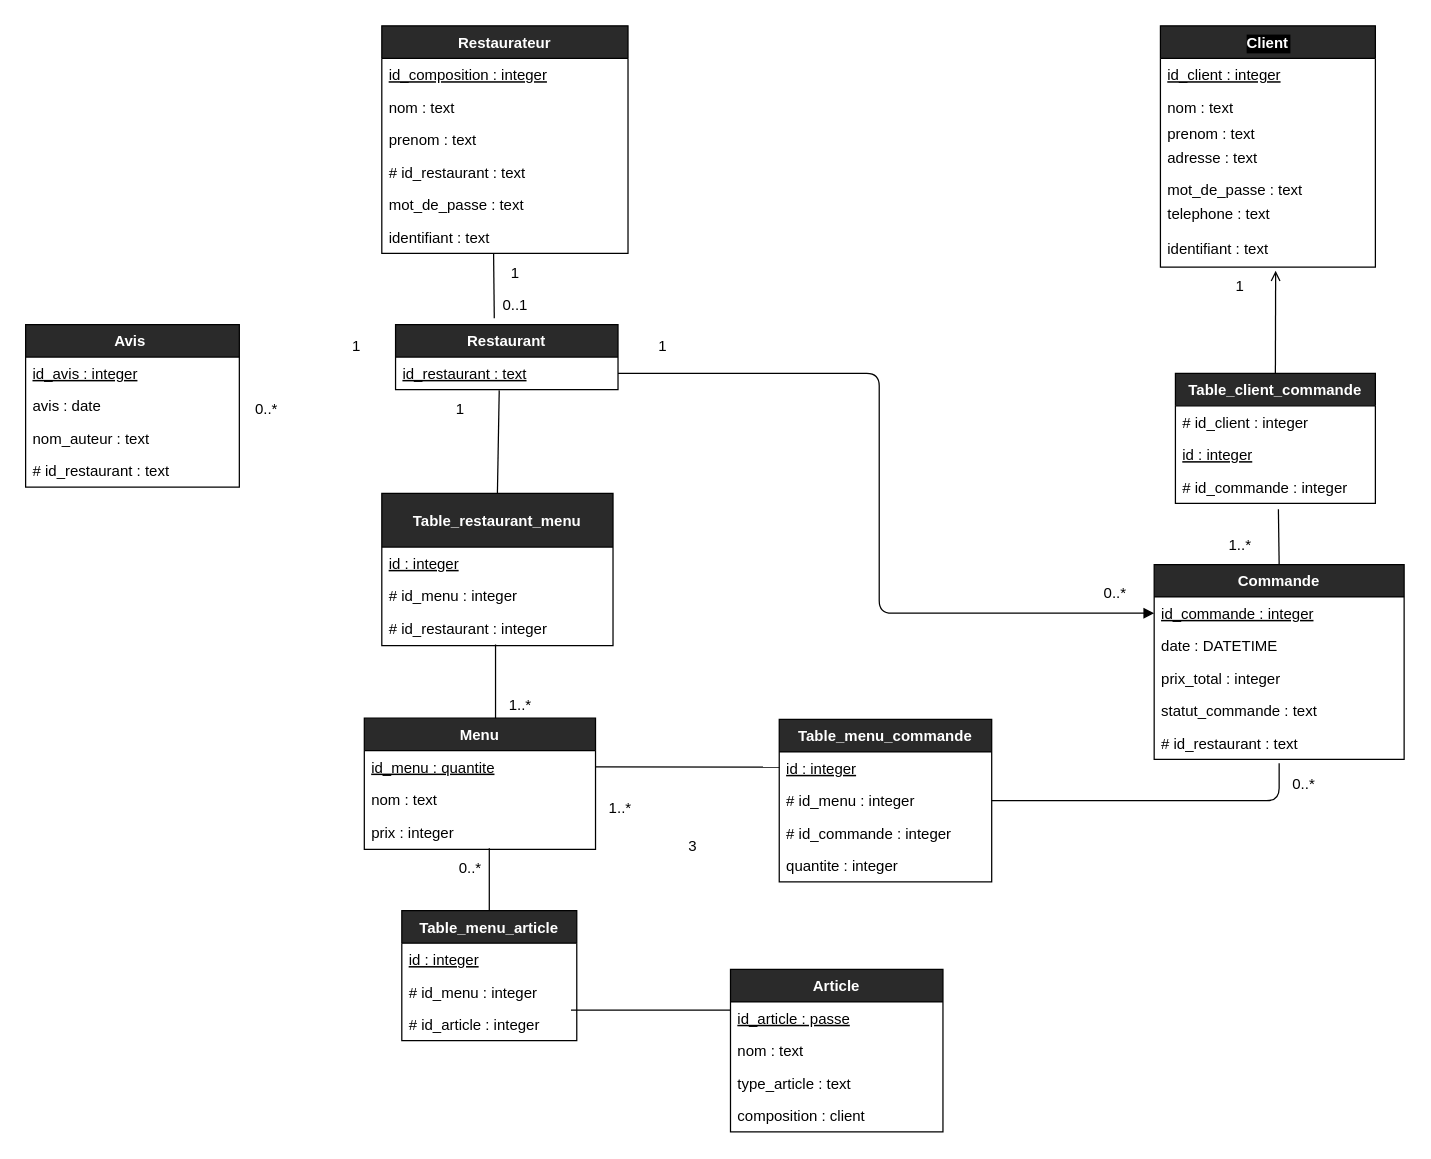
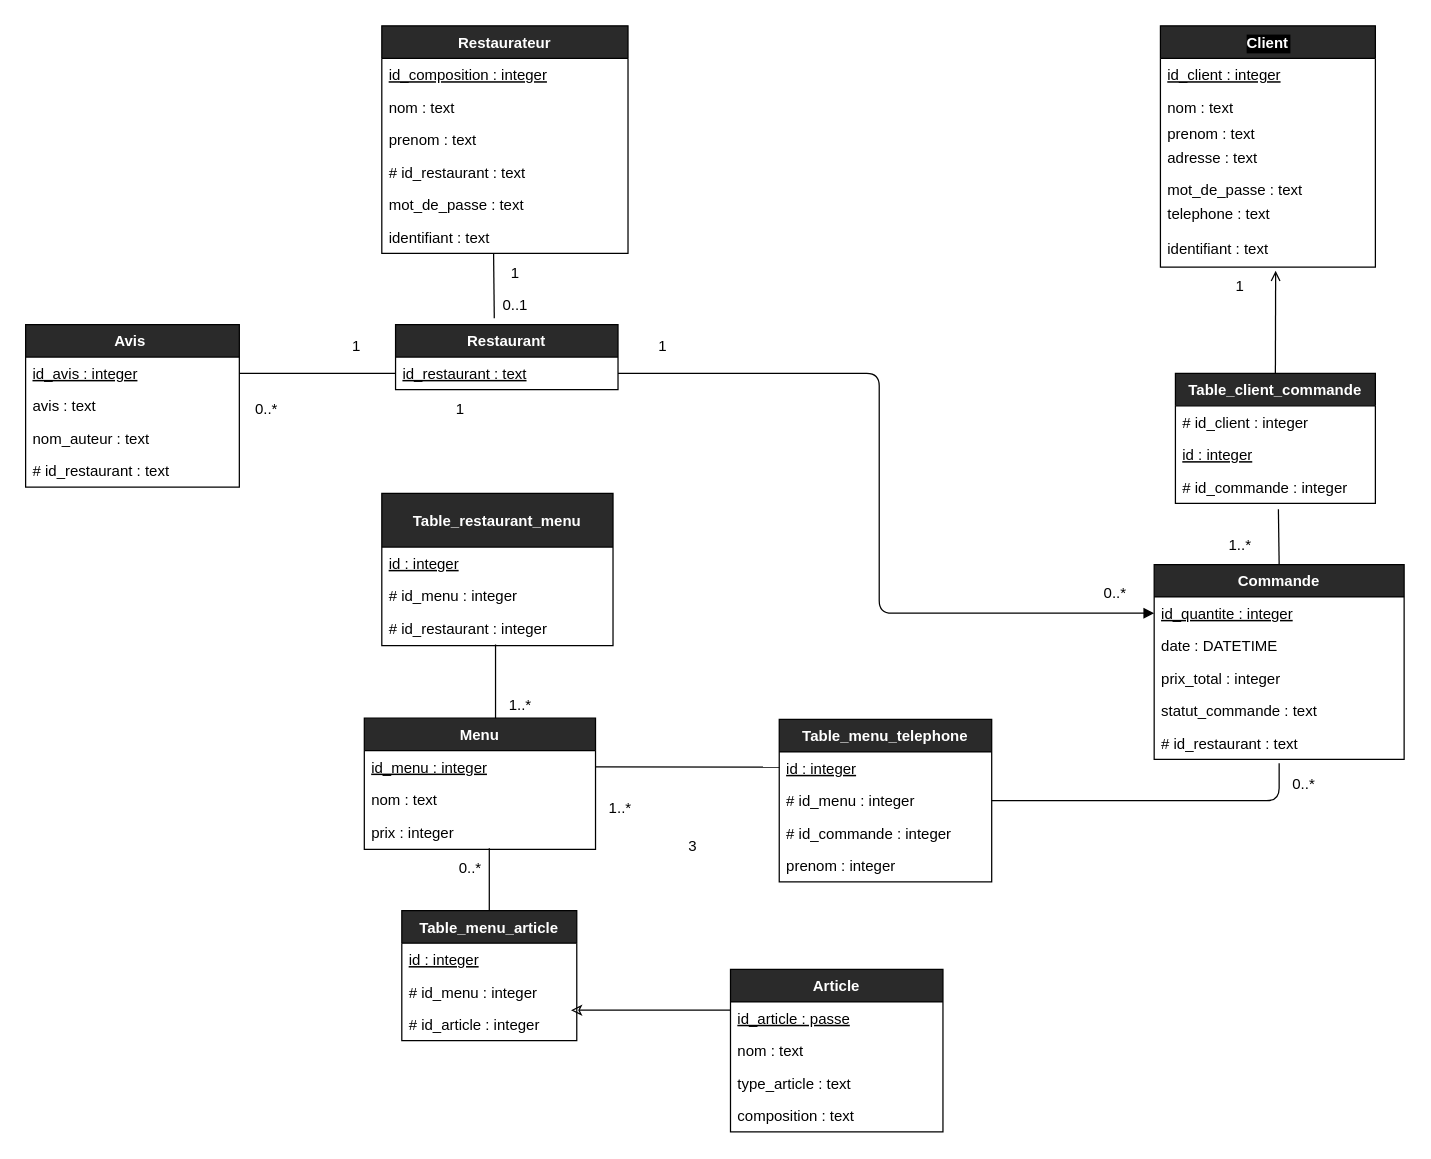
none -> (316, 373)
(71, 406) -> (71, 406)
(498, 443) -> none
(1240, 614) -> (1238, 614)
(885, 736) -> (885, 736)
(437, 768) -> (433, 768)
(852, 866) -> (846, 866)
(578, 1010) -> (581, 1010)
(808, 1116) -> (803, 1116)
